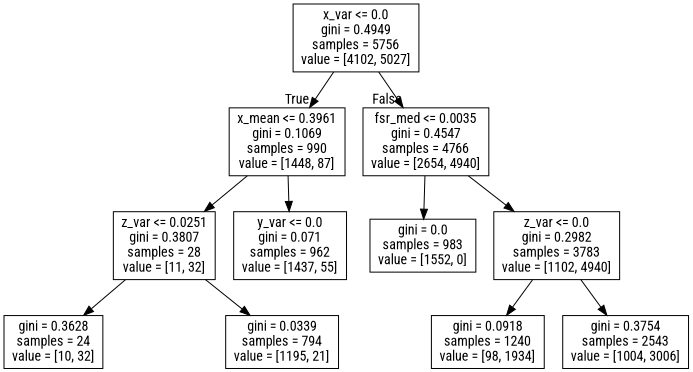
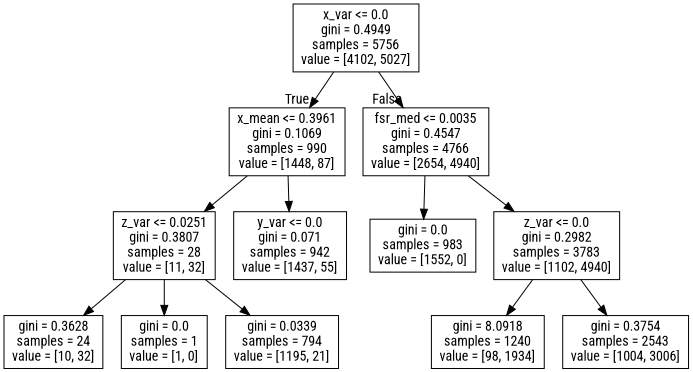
(290, 246) -> (290, 246)
none -> (164, 342)
(488, 342) -> (488, 342)
